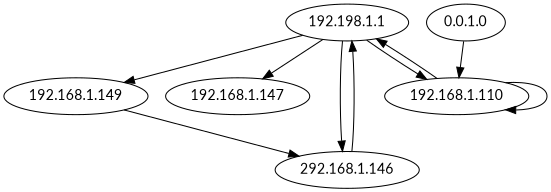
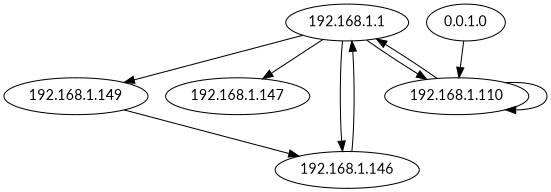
(347, 23) -> (347, 23)
(347, 170) -> (347, 170)
